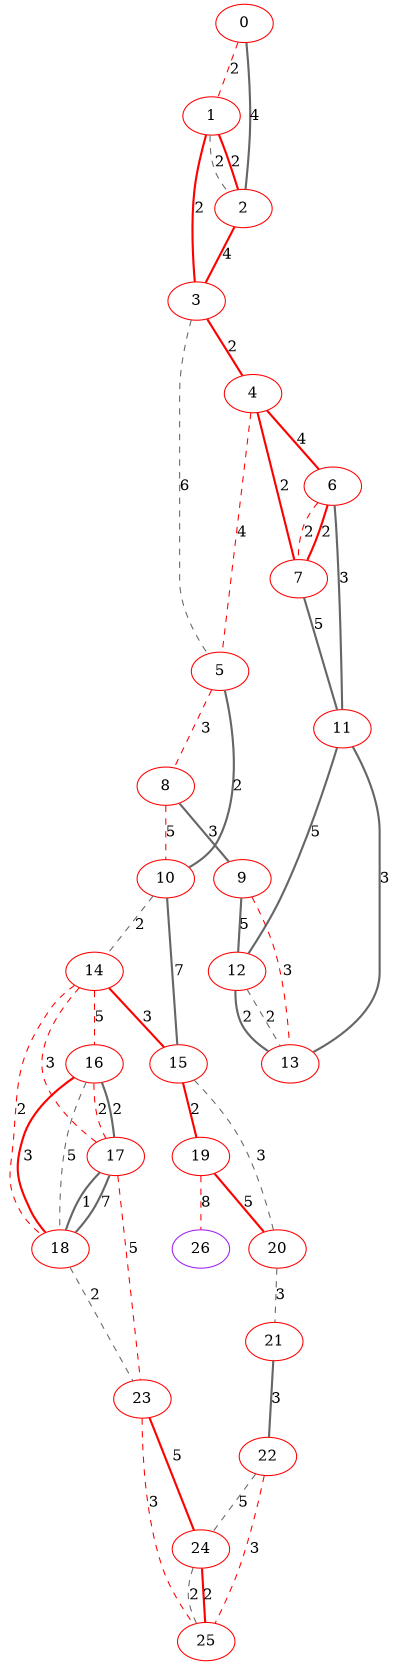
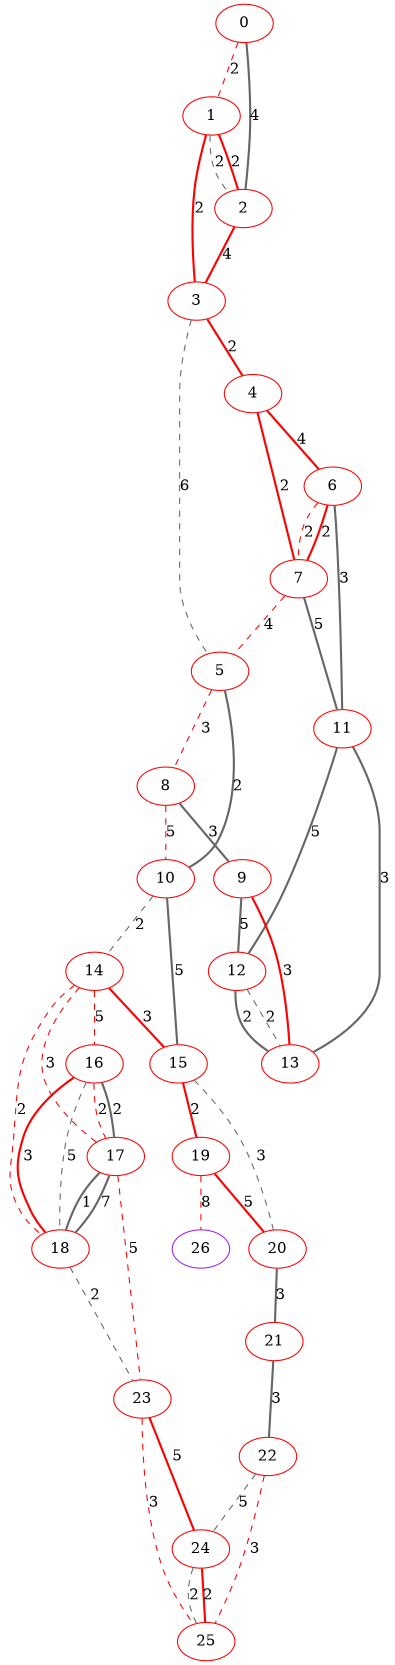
(237, 532) -> (259, 625)
(279, 968) -> (279, 968)
(180, 971) -> (180, 971)
(276, 1295) -> (276, 1295)
